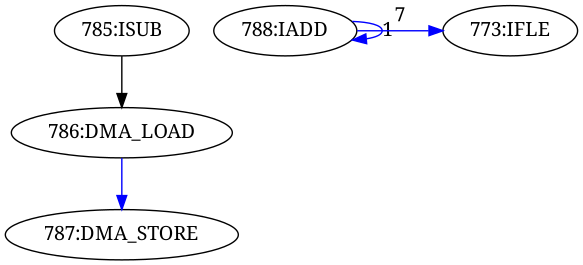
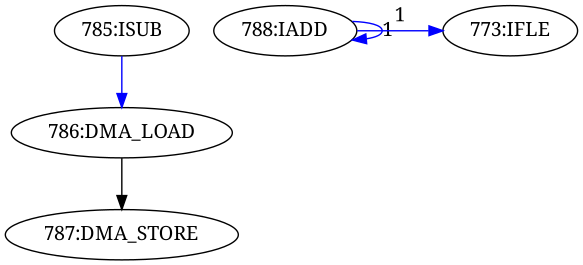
(400, 16) -> (400, 16)
(122, 75) -> (122, 75)
(122, 177) -> (122, 177)
